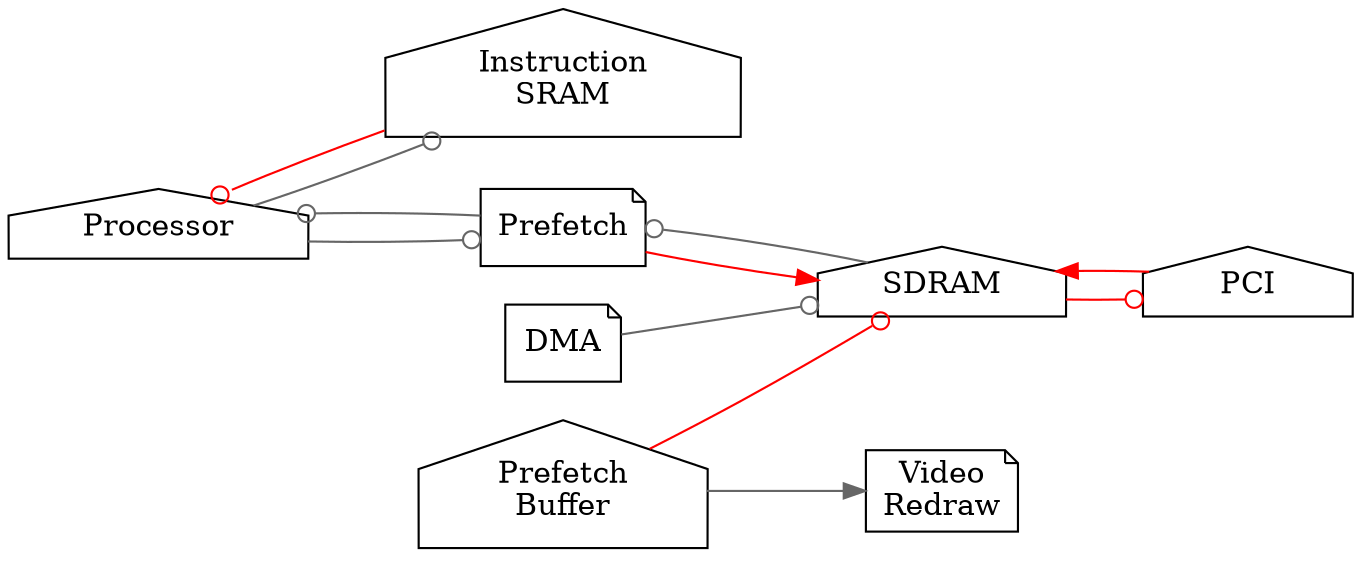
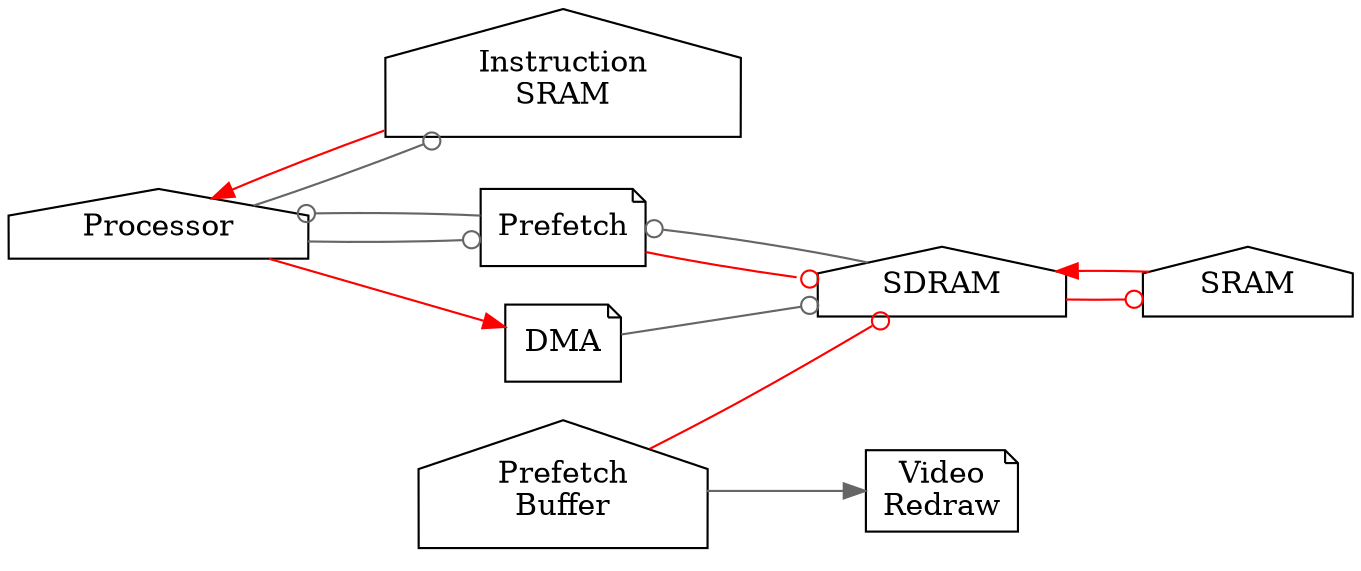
(308, 159) -> (308, 159)
(721, 266) -> (721, 266)
(1248, 285) -> (1248, 285)
none -> (376, 290)
